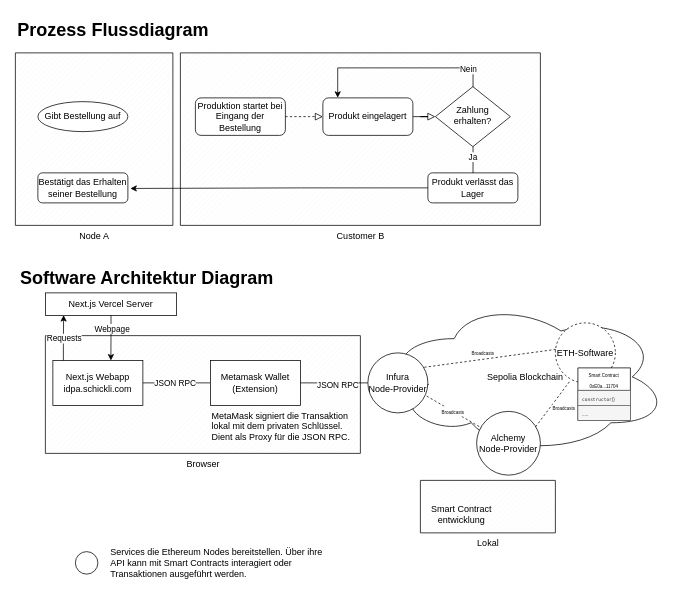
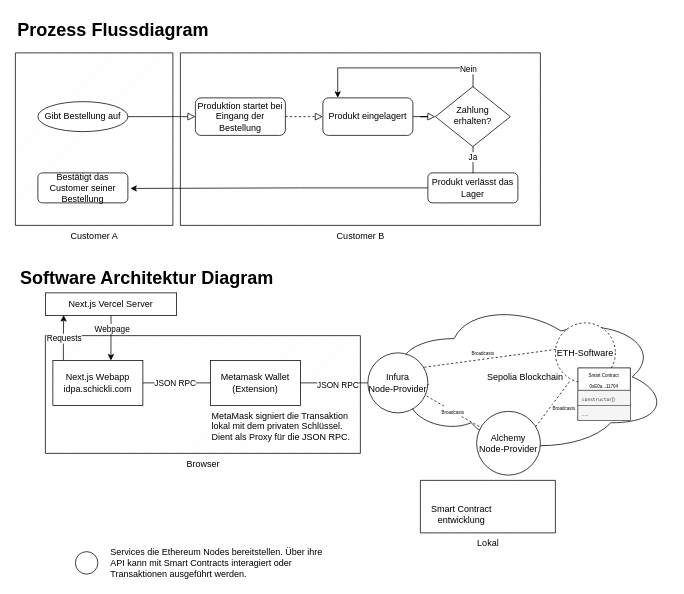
none -> (177, 117)
(83, 188) -> (83, 188)
(95, 236) -> (95, 236)
